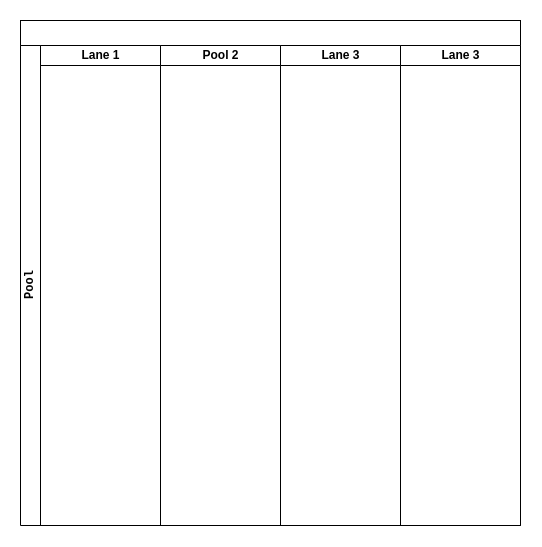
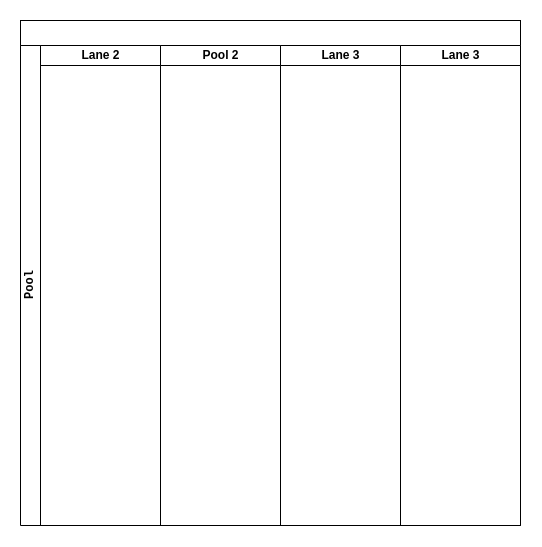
(101, 56) -> (101, 56)
